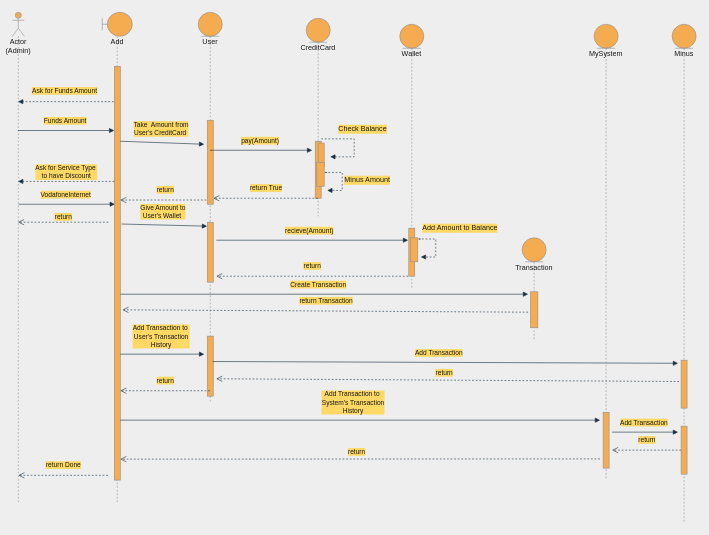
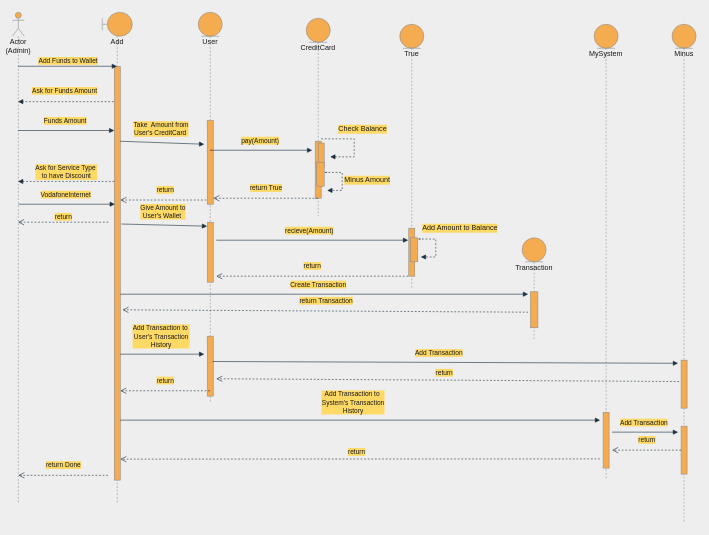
(412, 54) -> (412, 54)
none -> (67, 66)
